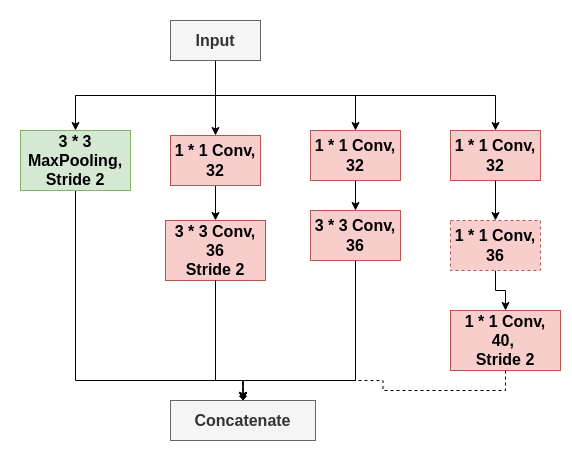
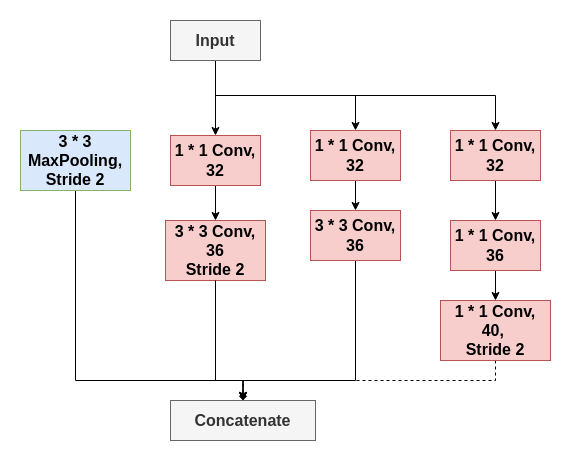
(131, 96) -> none
(76, 161) -> (76, 161)
(496, 246) -> (496, 246)
(506, 341) -> (496, 331)
